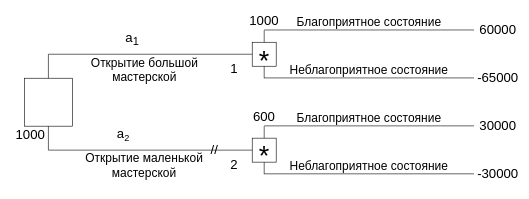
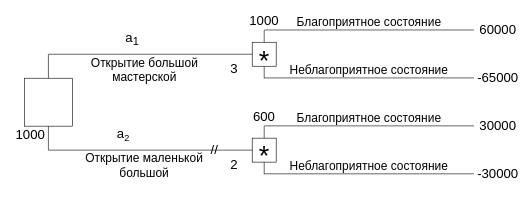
(234, 69) -> (234, 69)
(144, 165) -> (144, 165)
